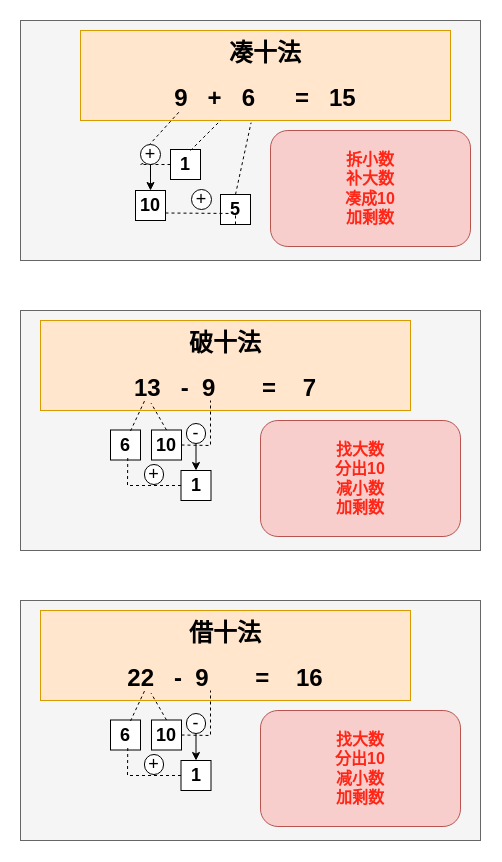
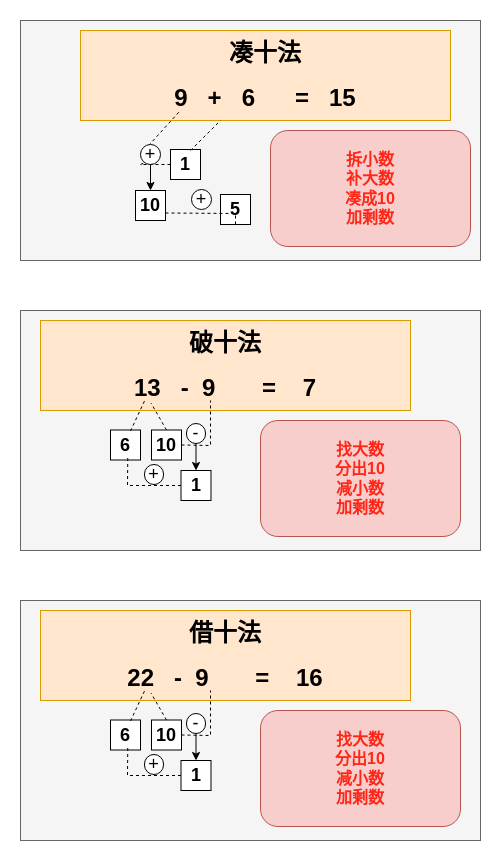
(243, 159) -> none
